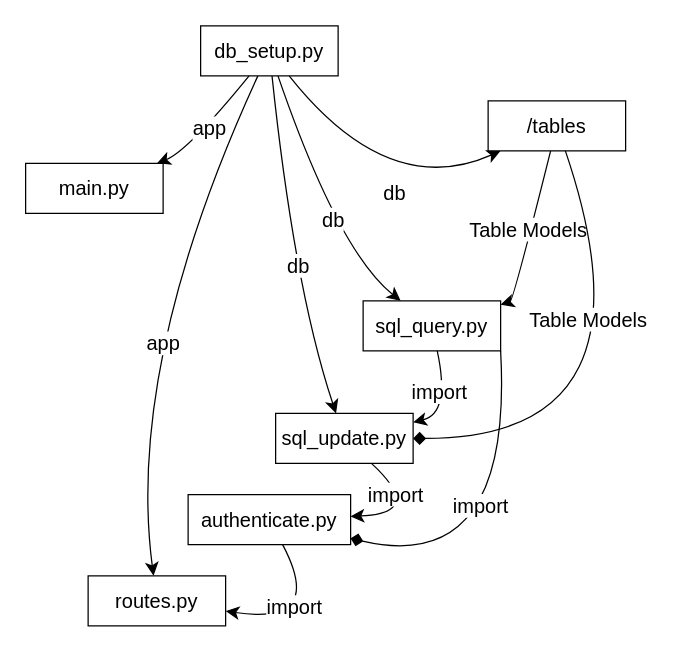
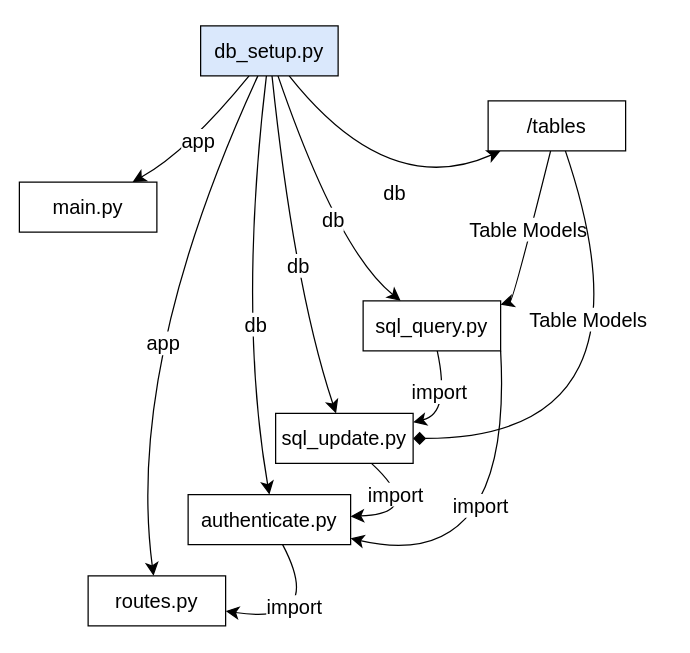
(269, 51) -> (269, 51)
(94, 188) -> (88, 207)
none -> (253, 279)
(363, 541) -> (362, 541)
